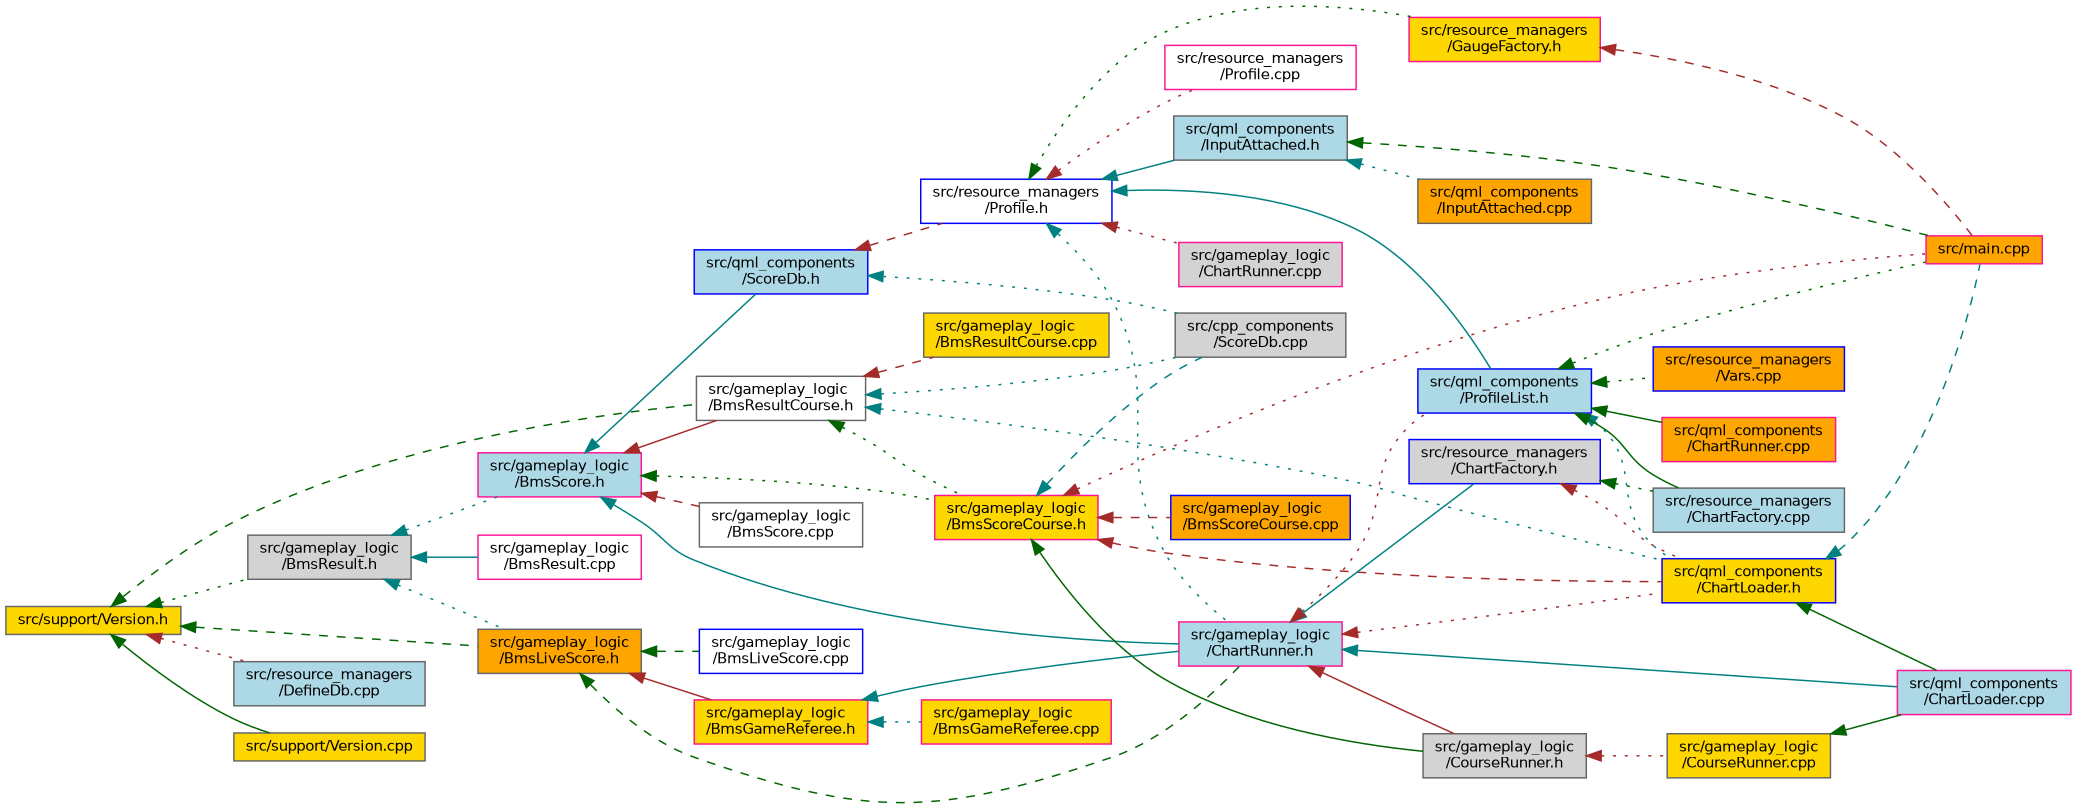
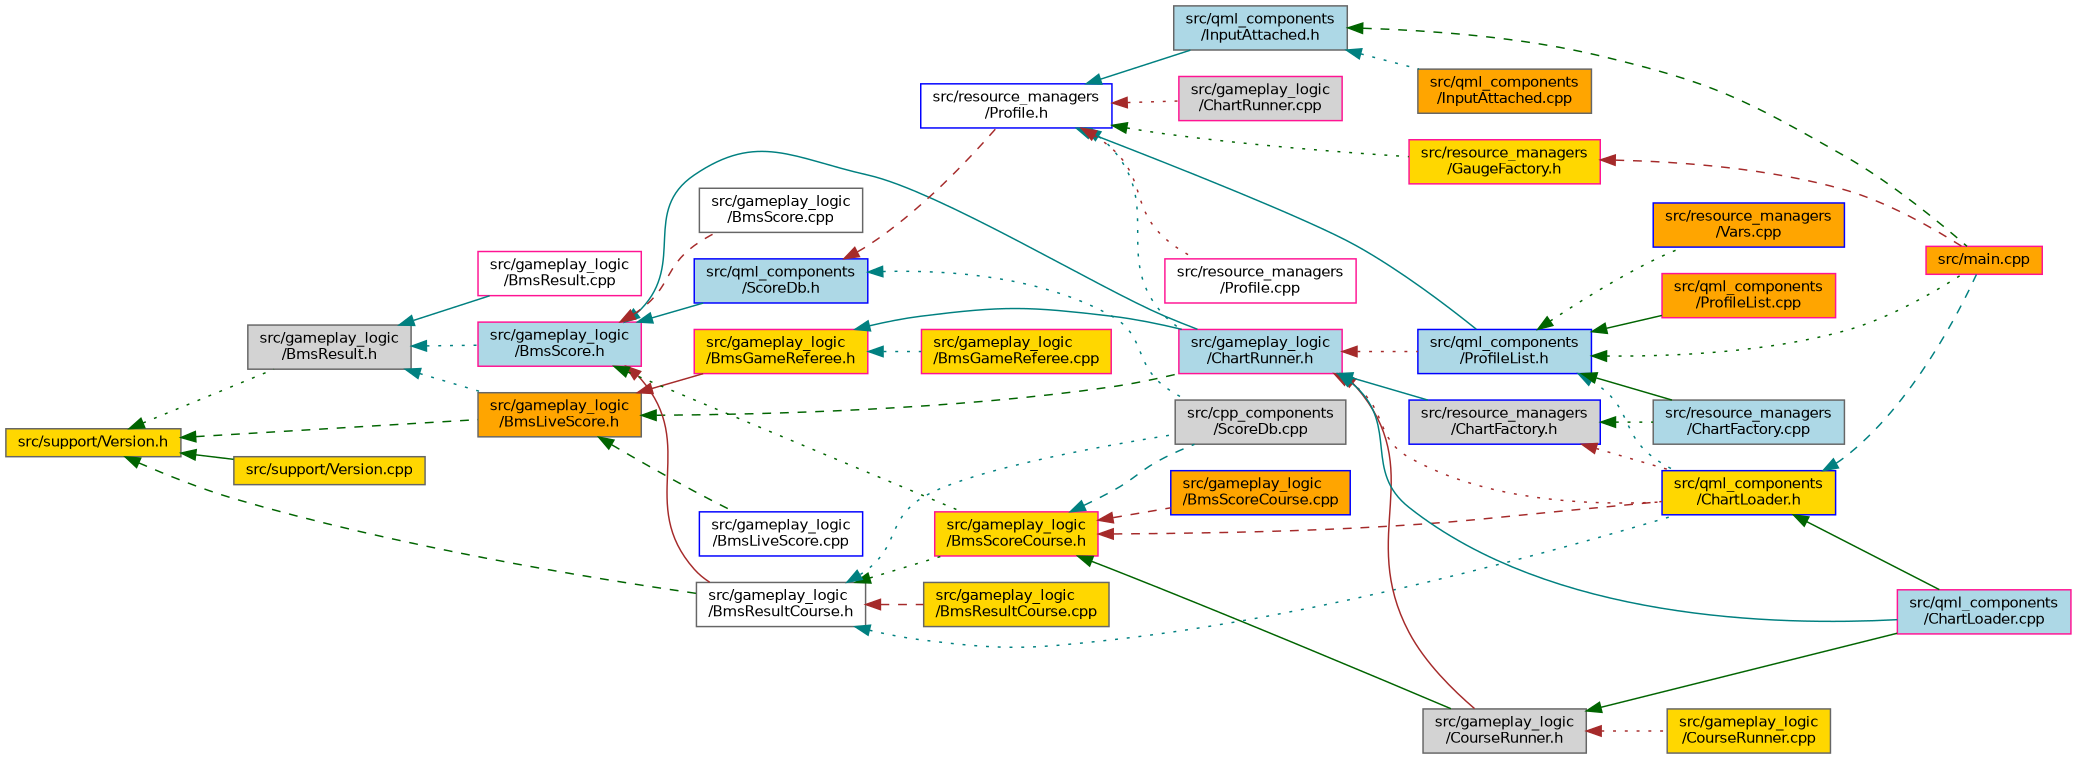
(1490, 329) -> none
(1749, 440) -> (1749, 296)
(329, 684) -> none
(1873, 722) -> (1749, 670)
